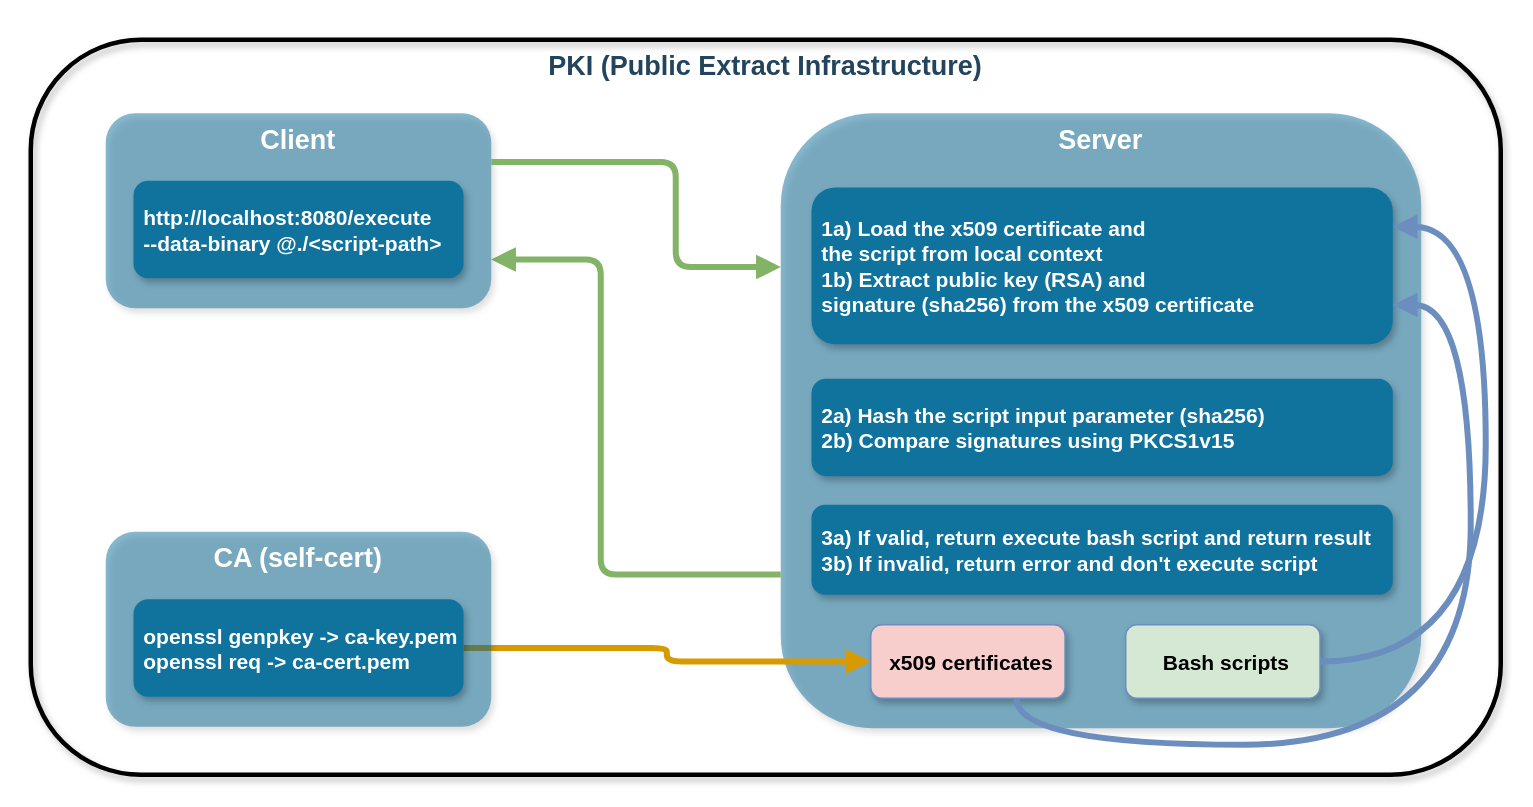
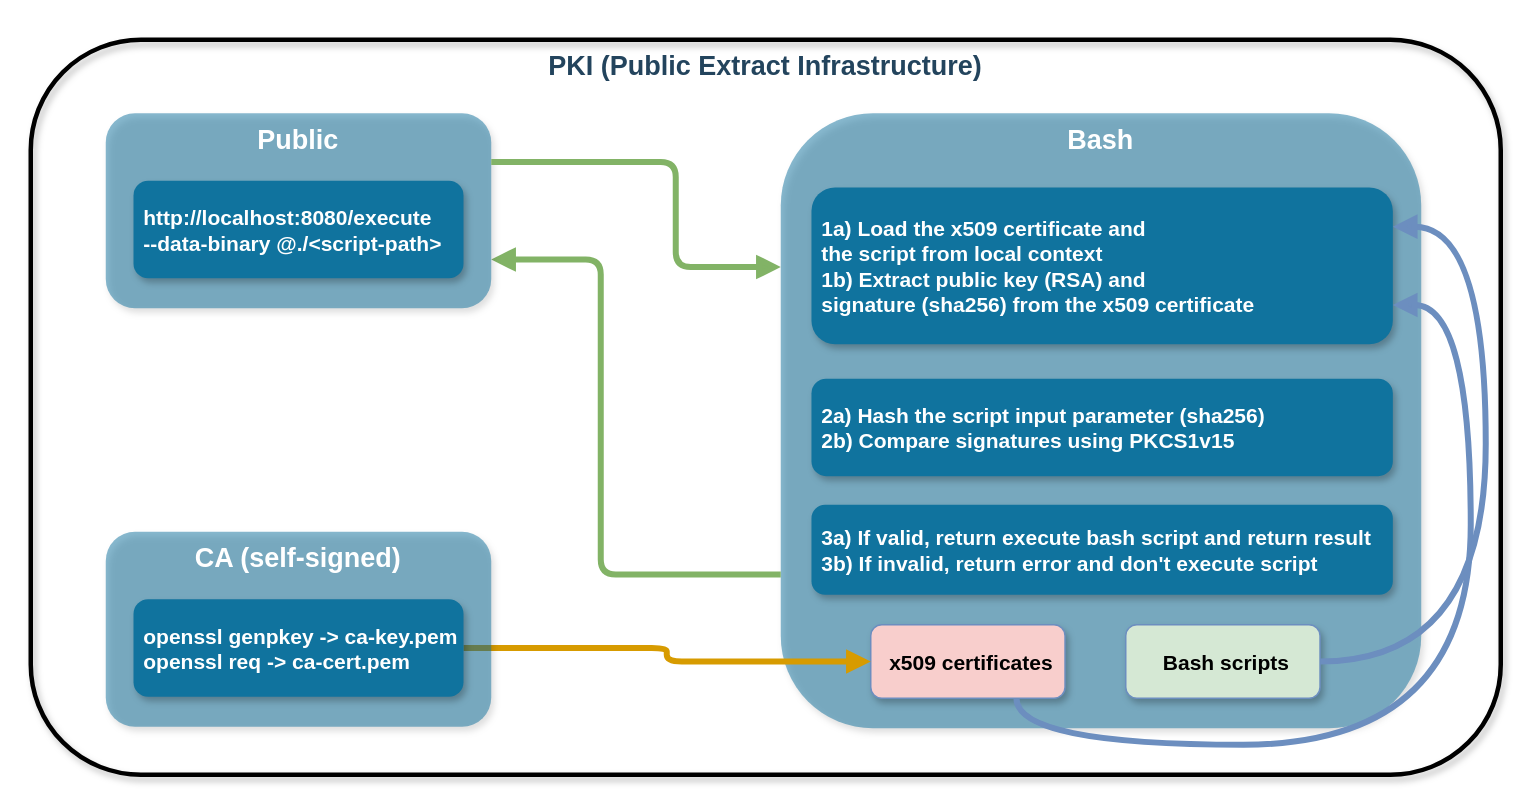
(298, 140) -> (298, 140)
(1100, 140) -> (1100, 140)
(298, 558) -> (298, 558)
